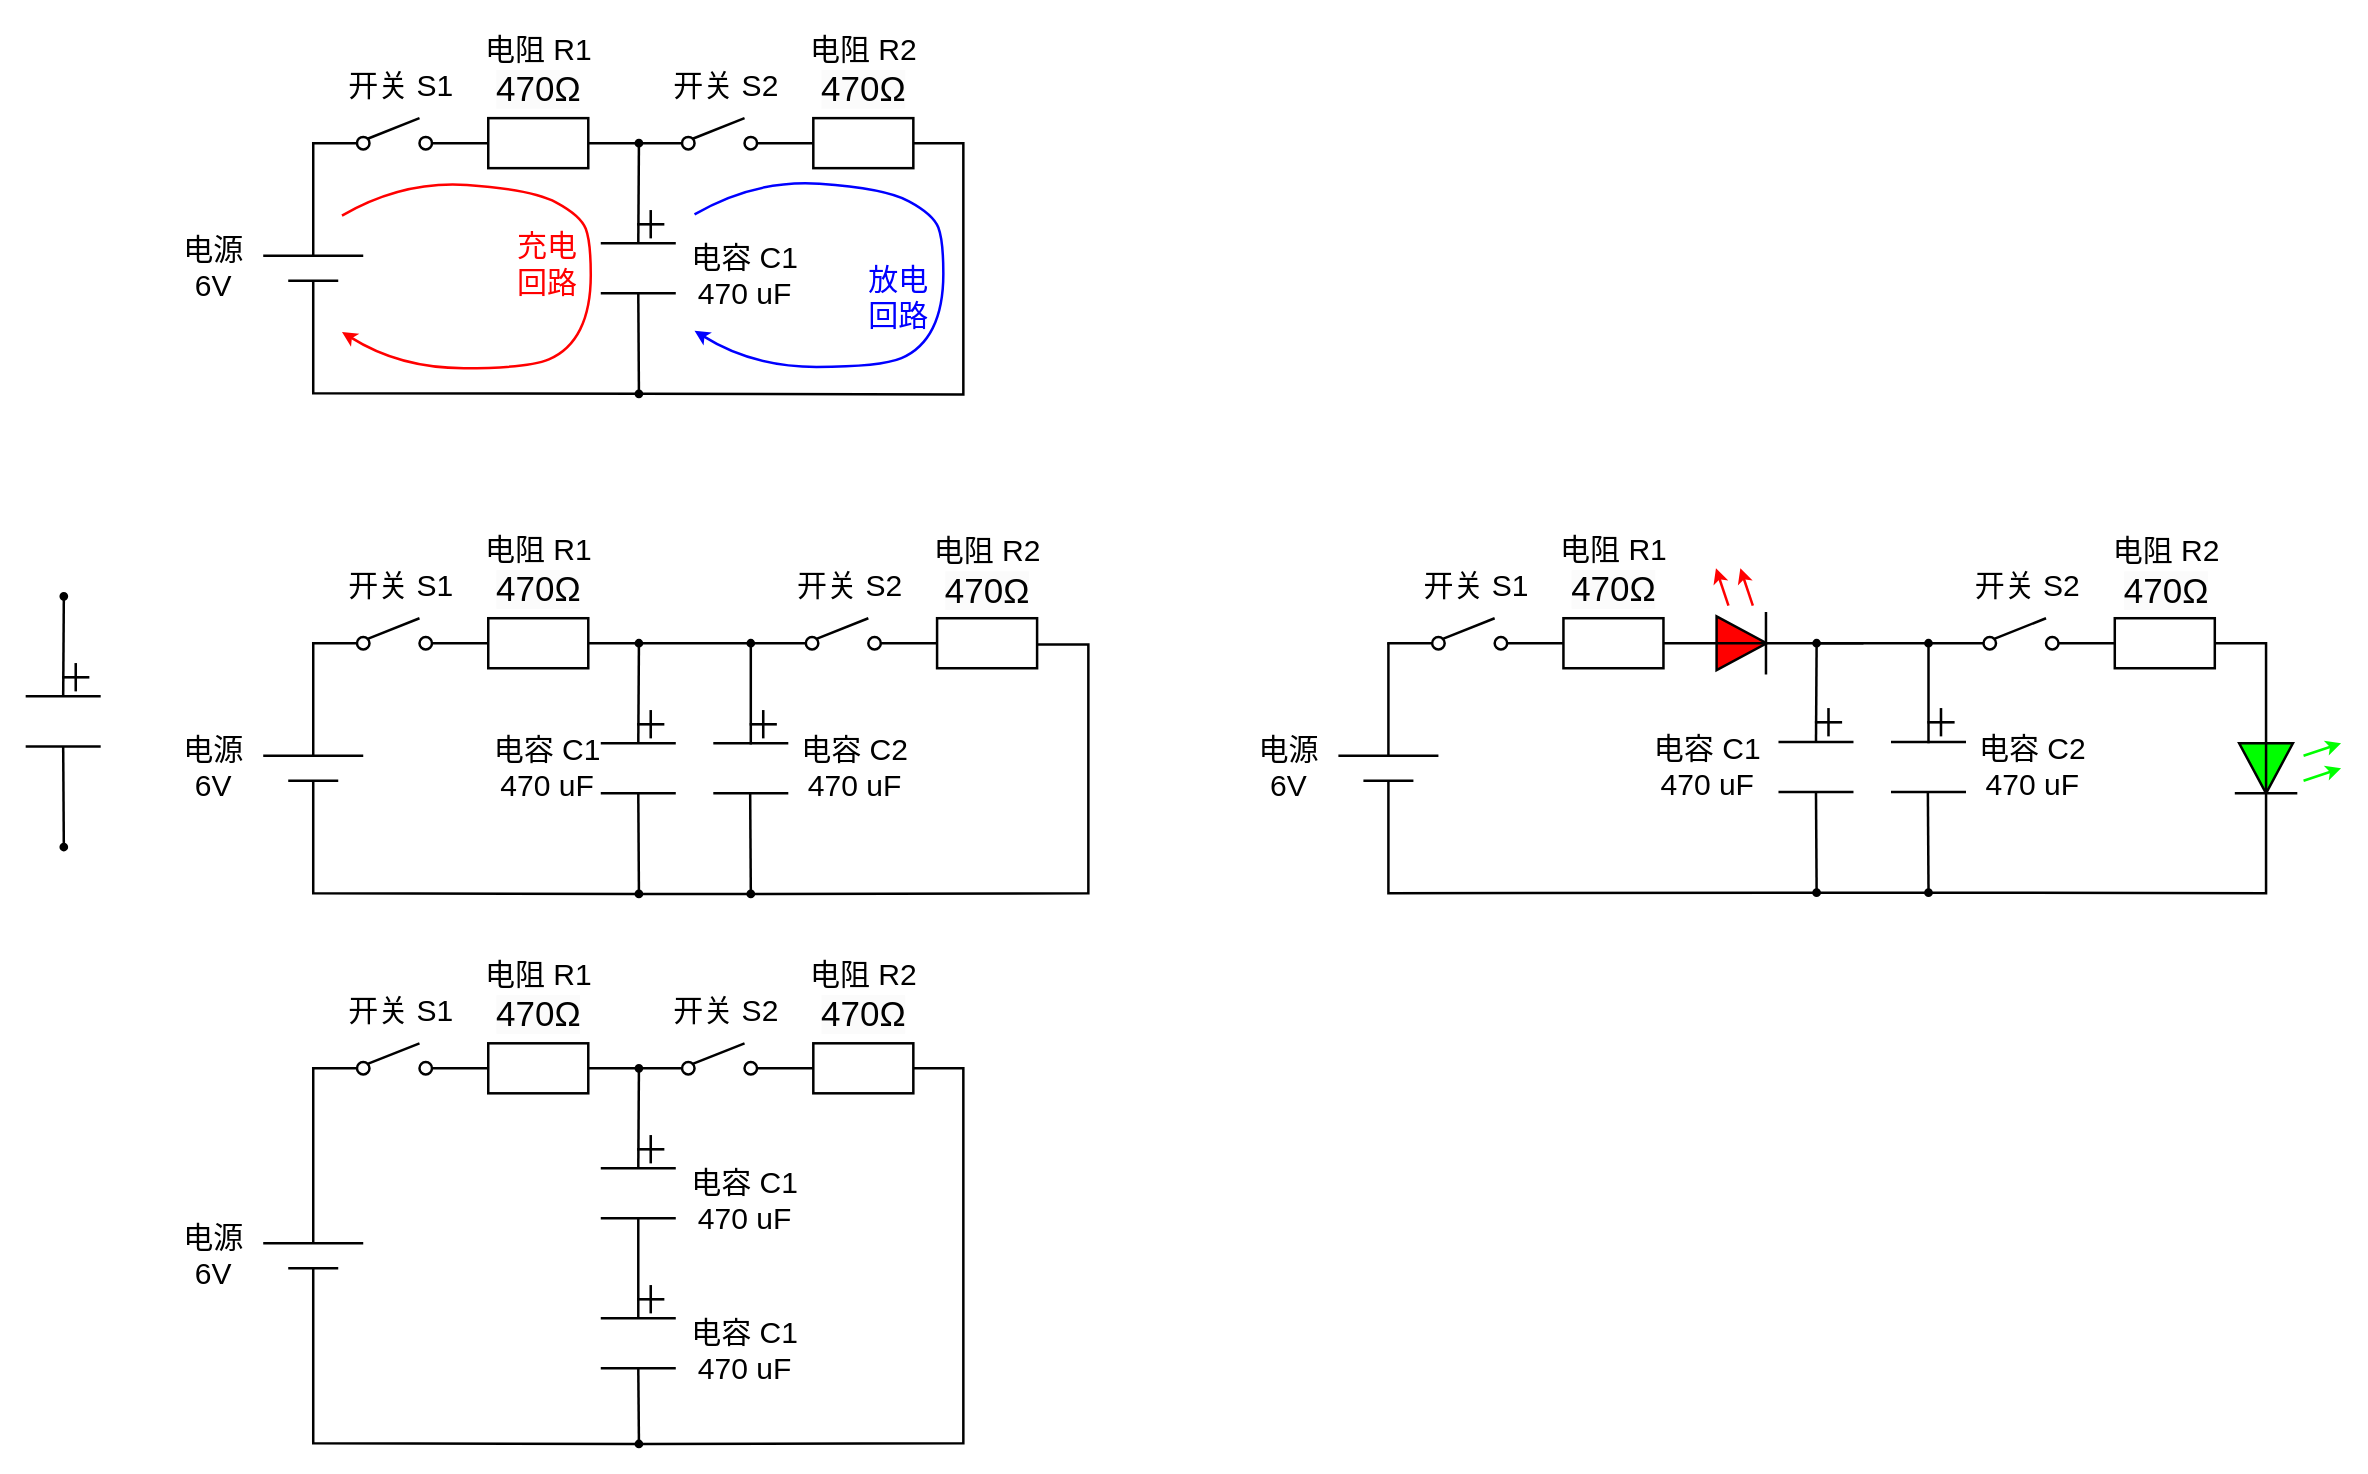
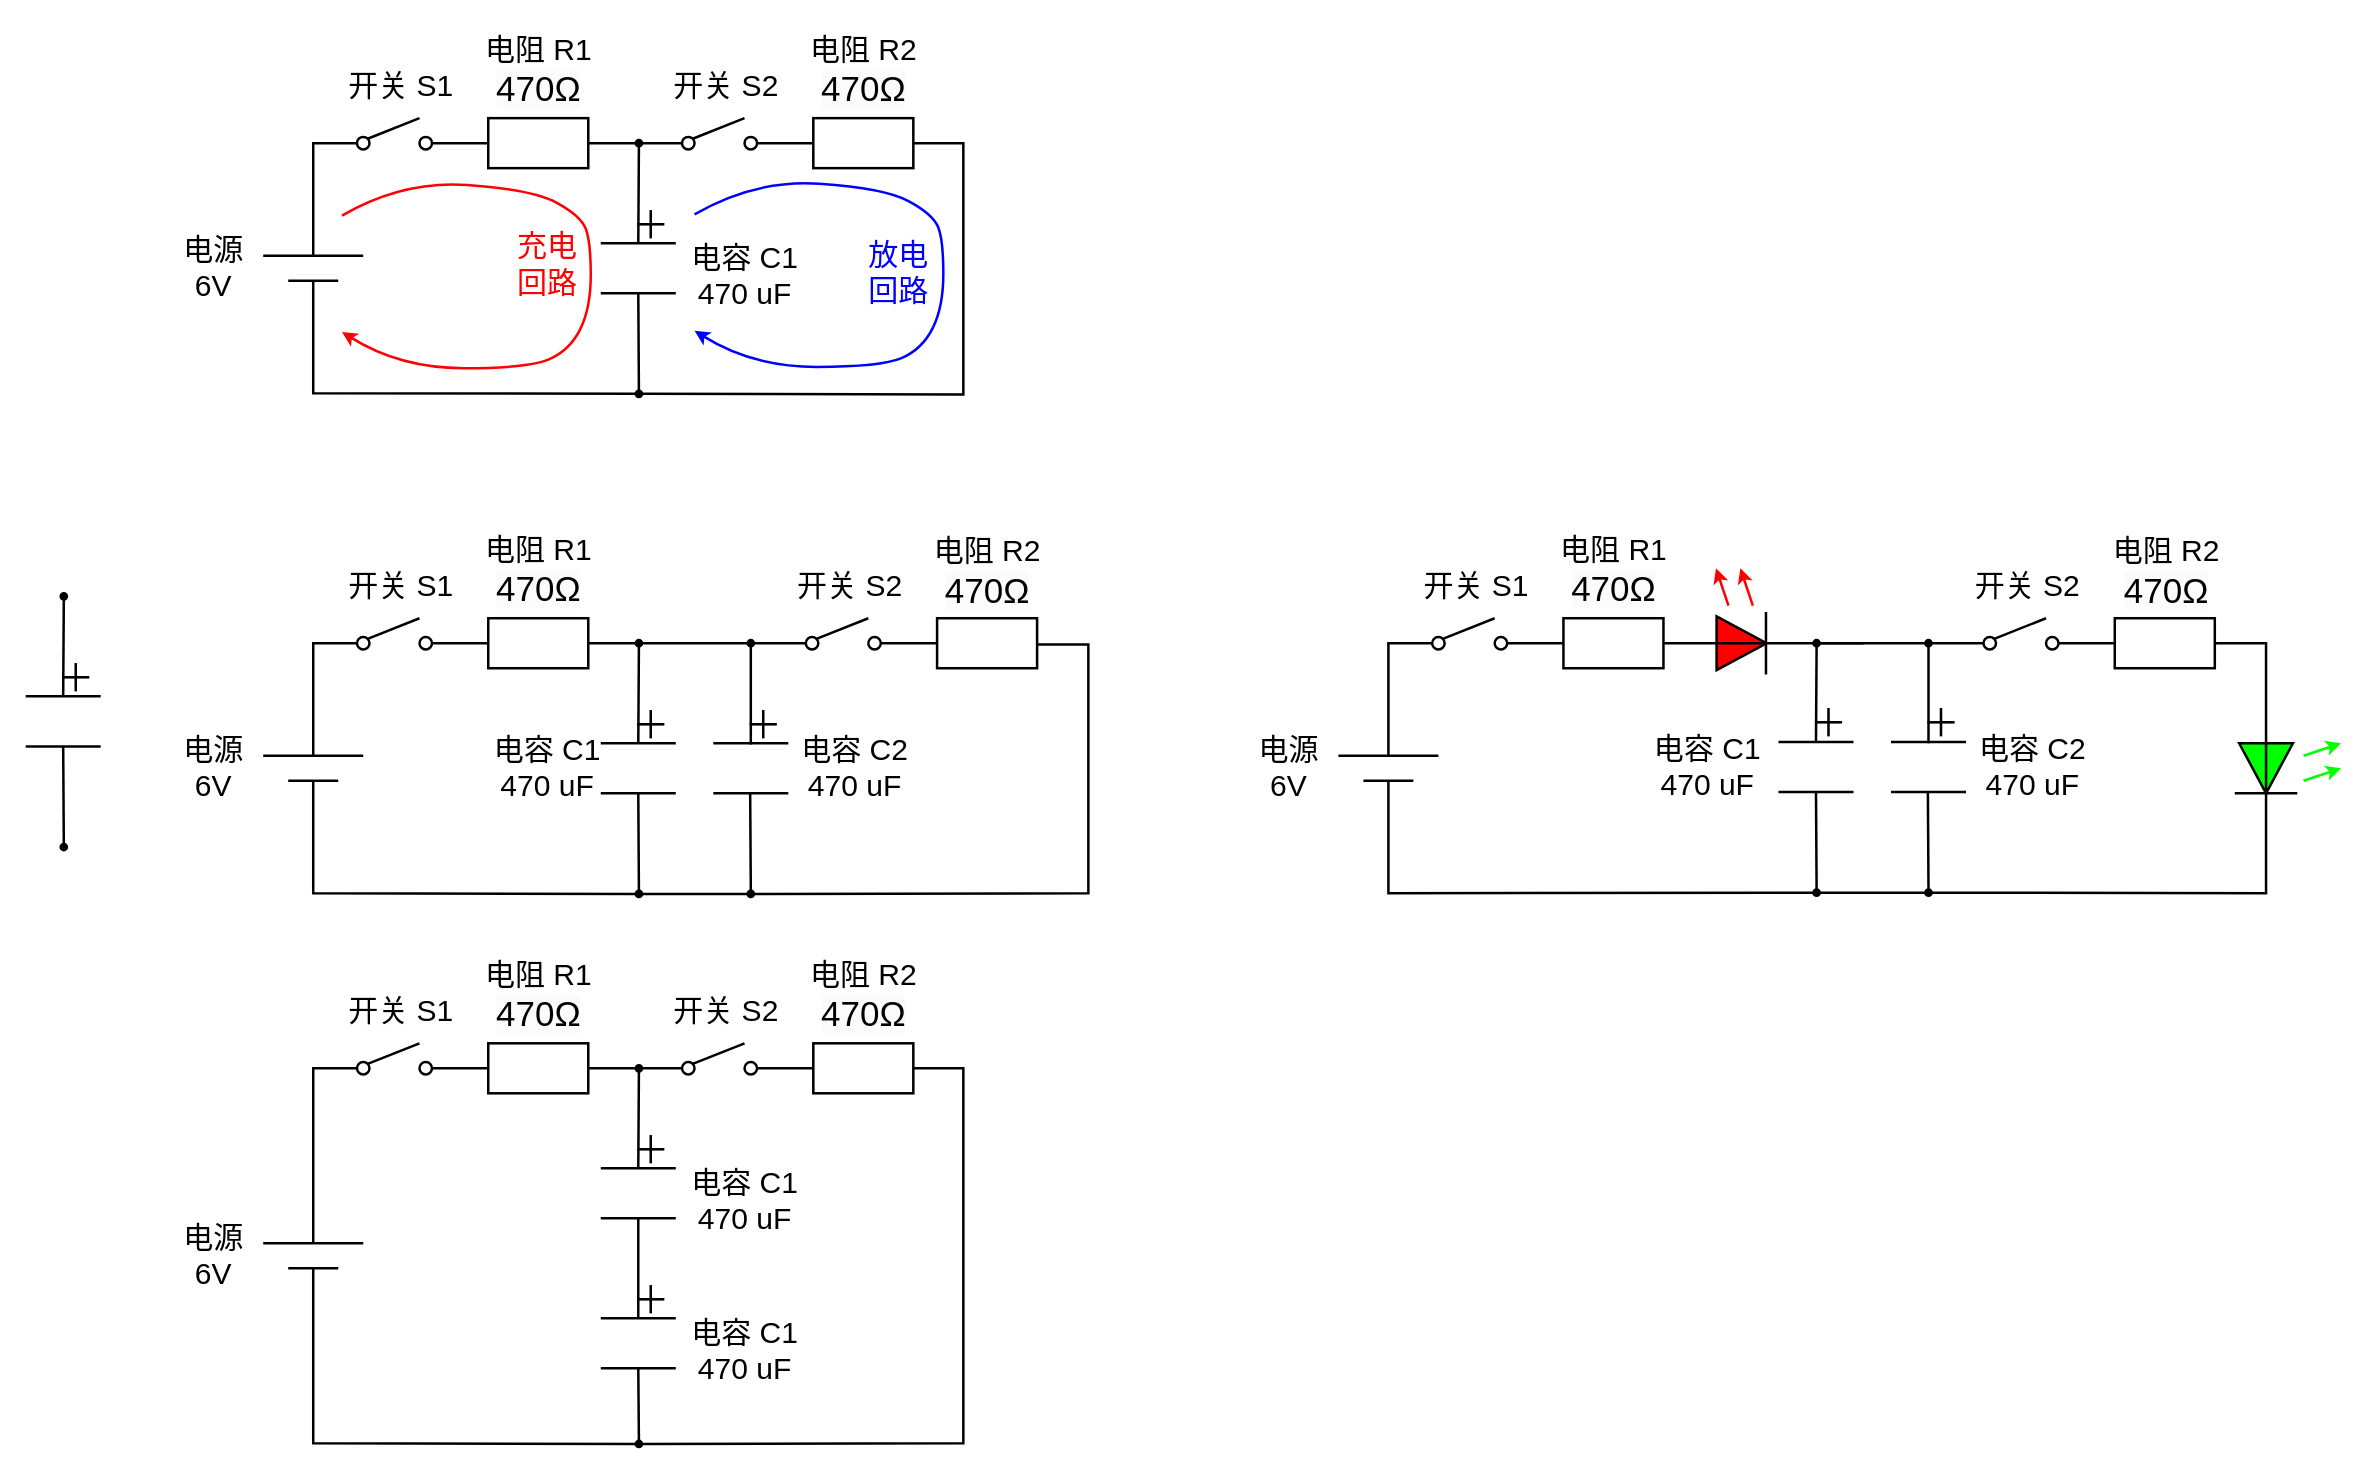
(898, 298) -> (898, 273)
